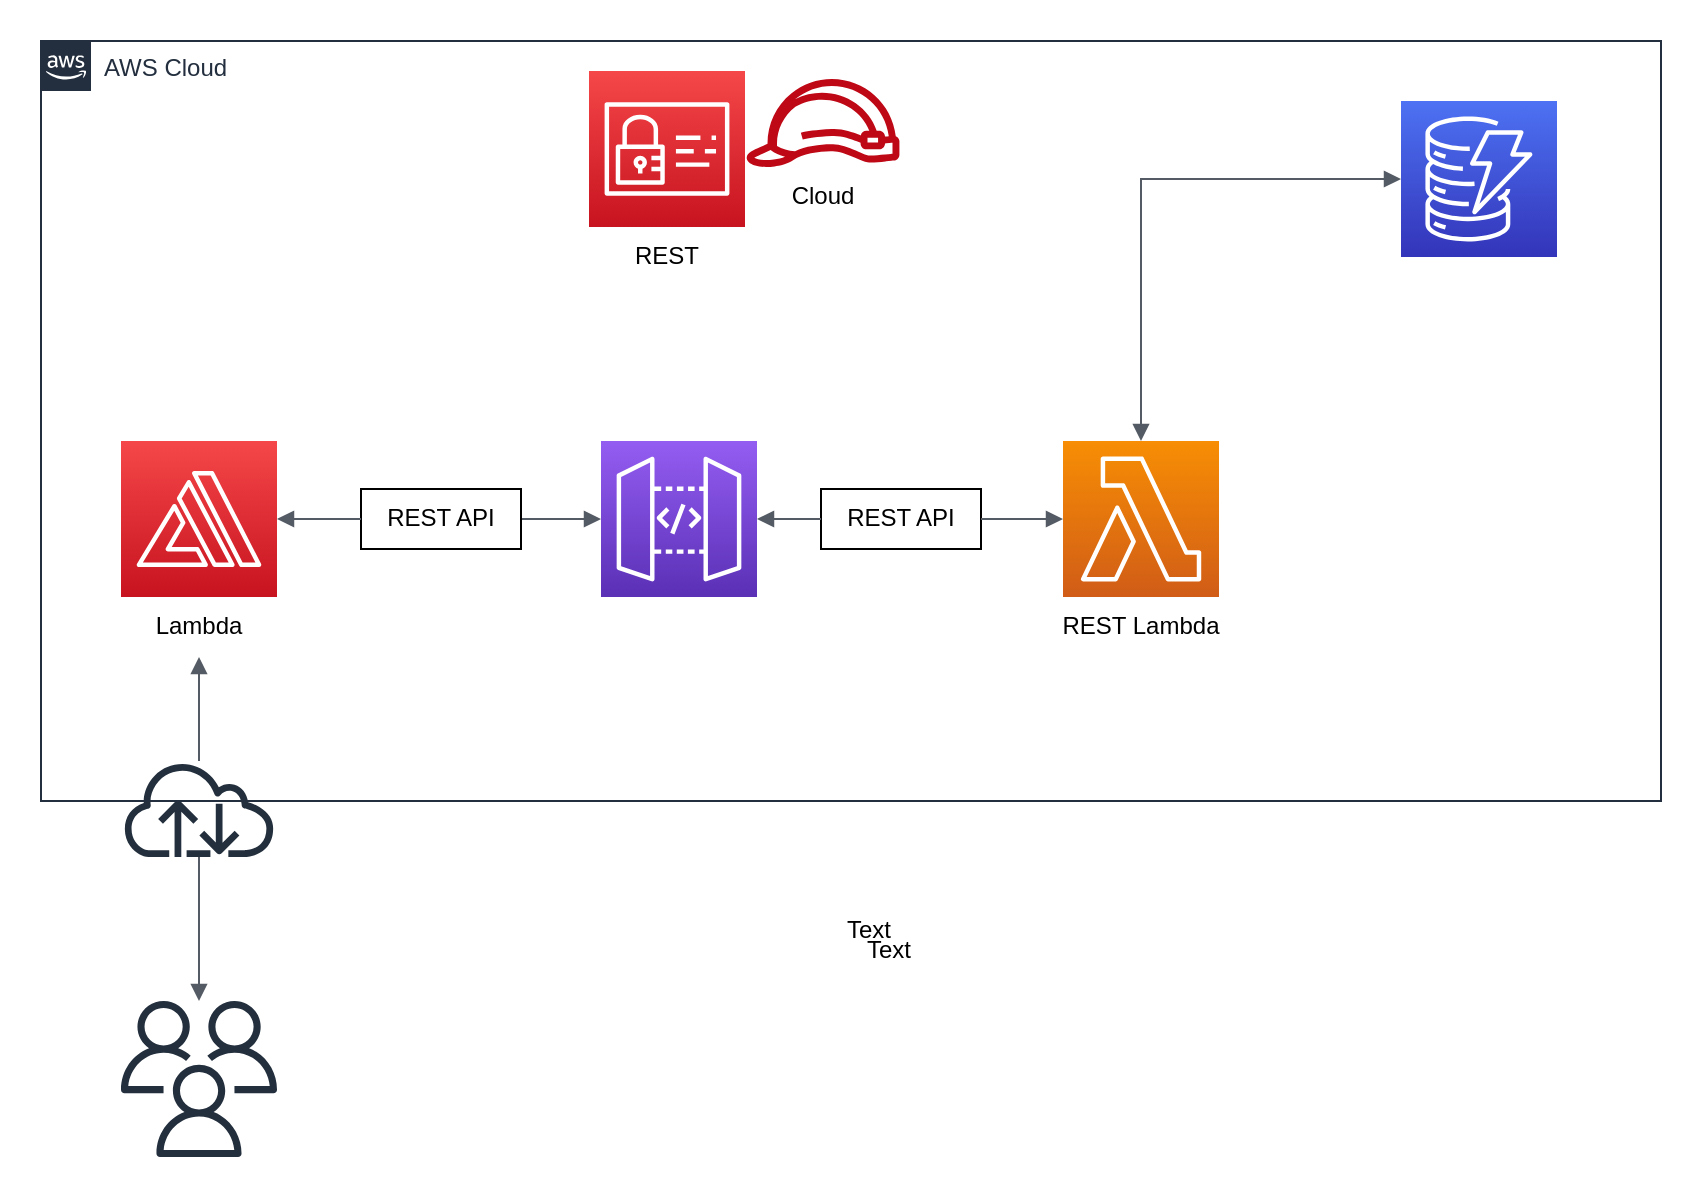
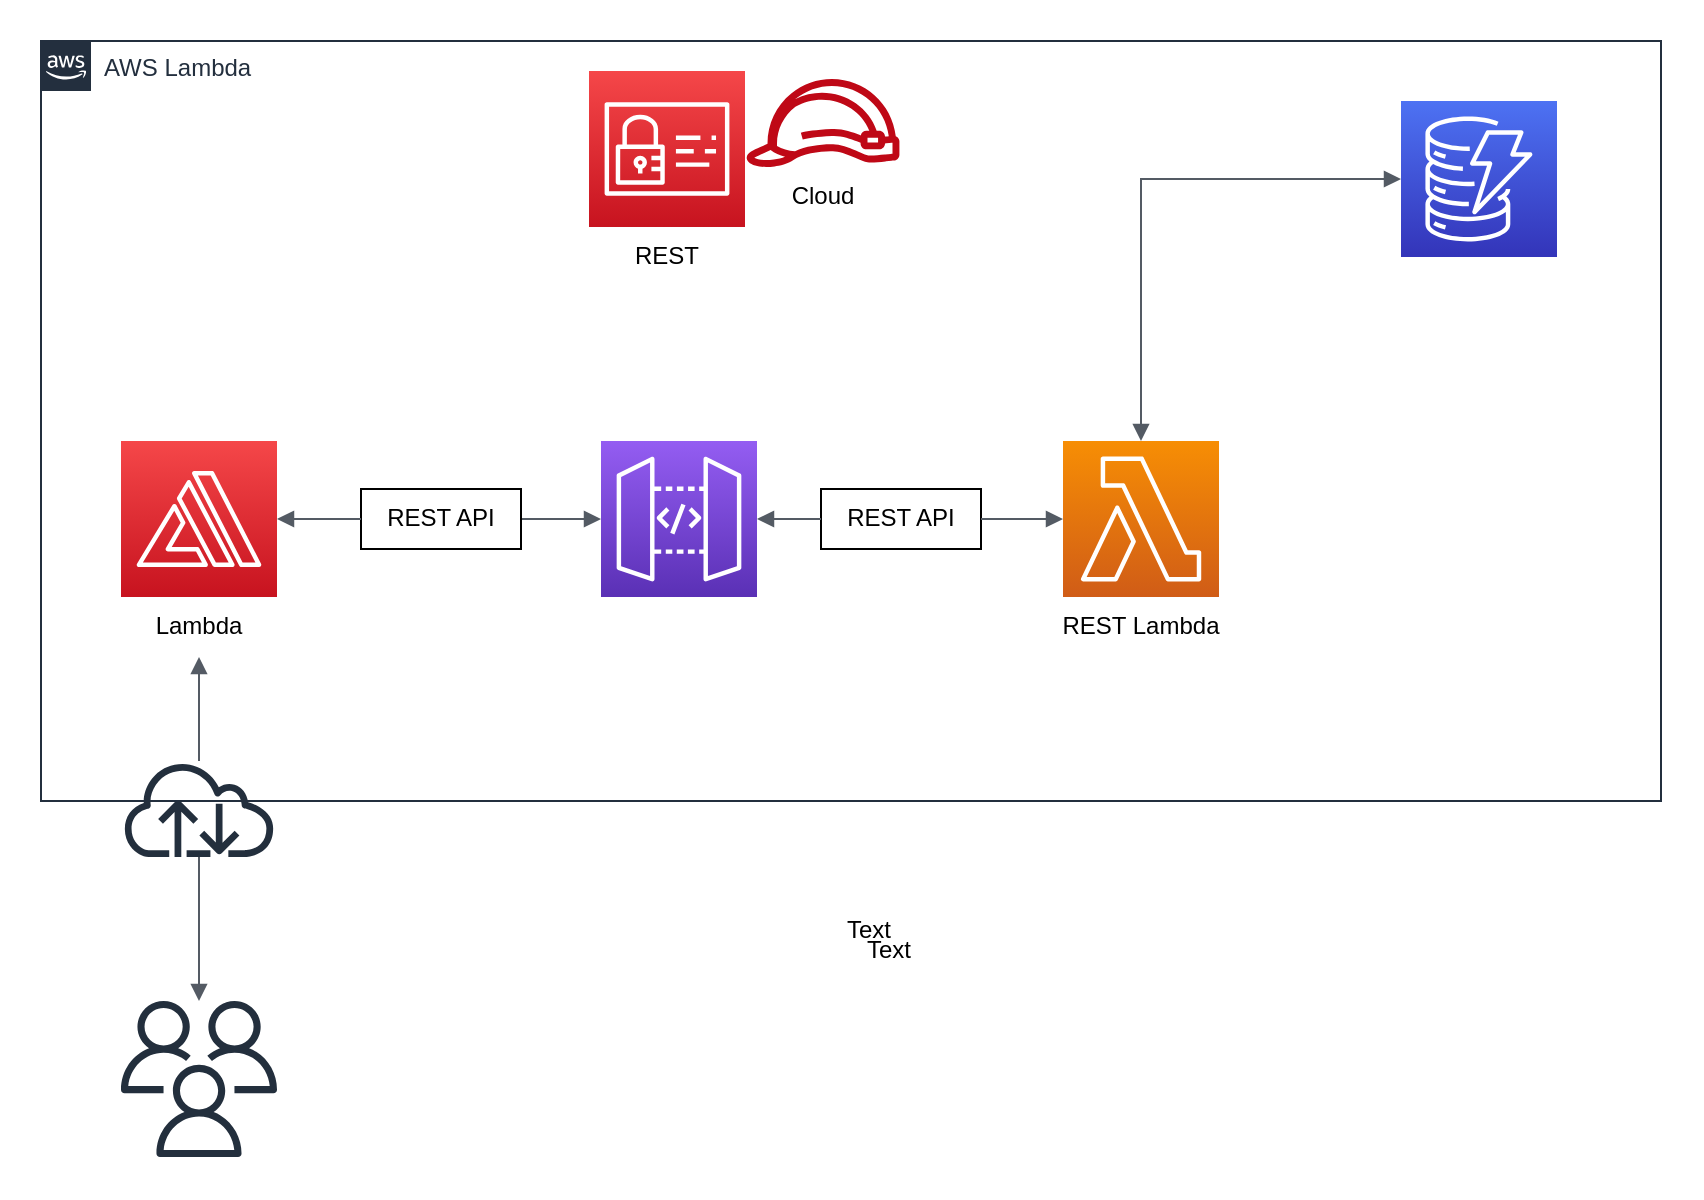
(159, 69) -> (169, 69)
